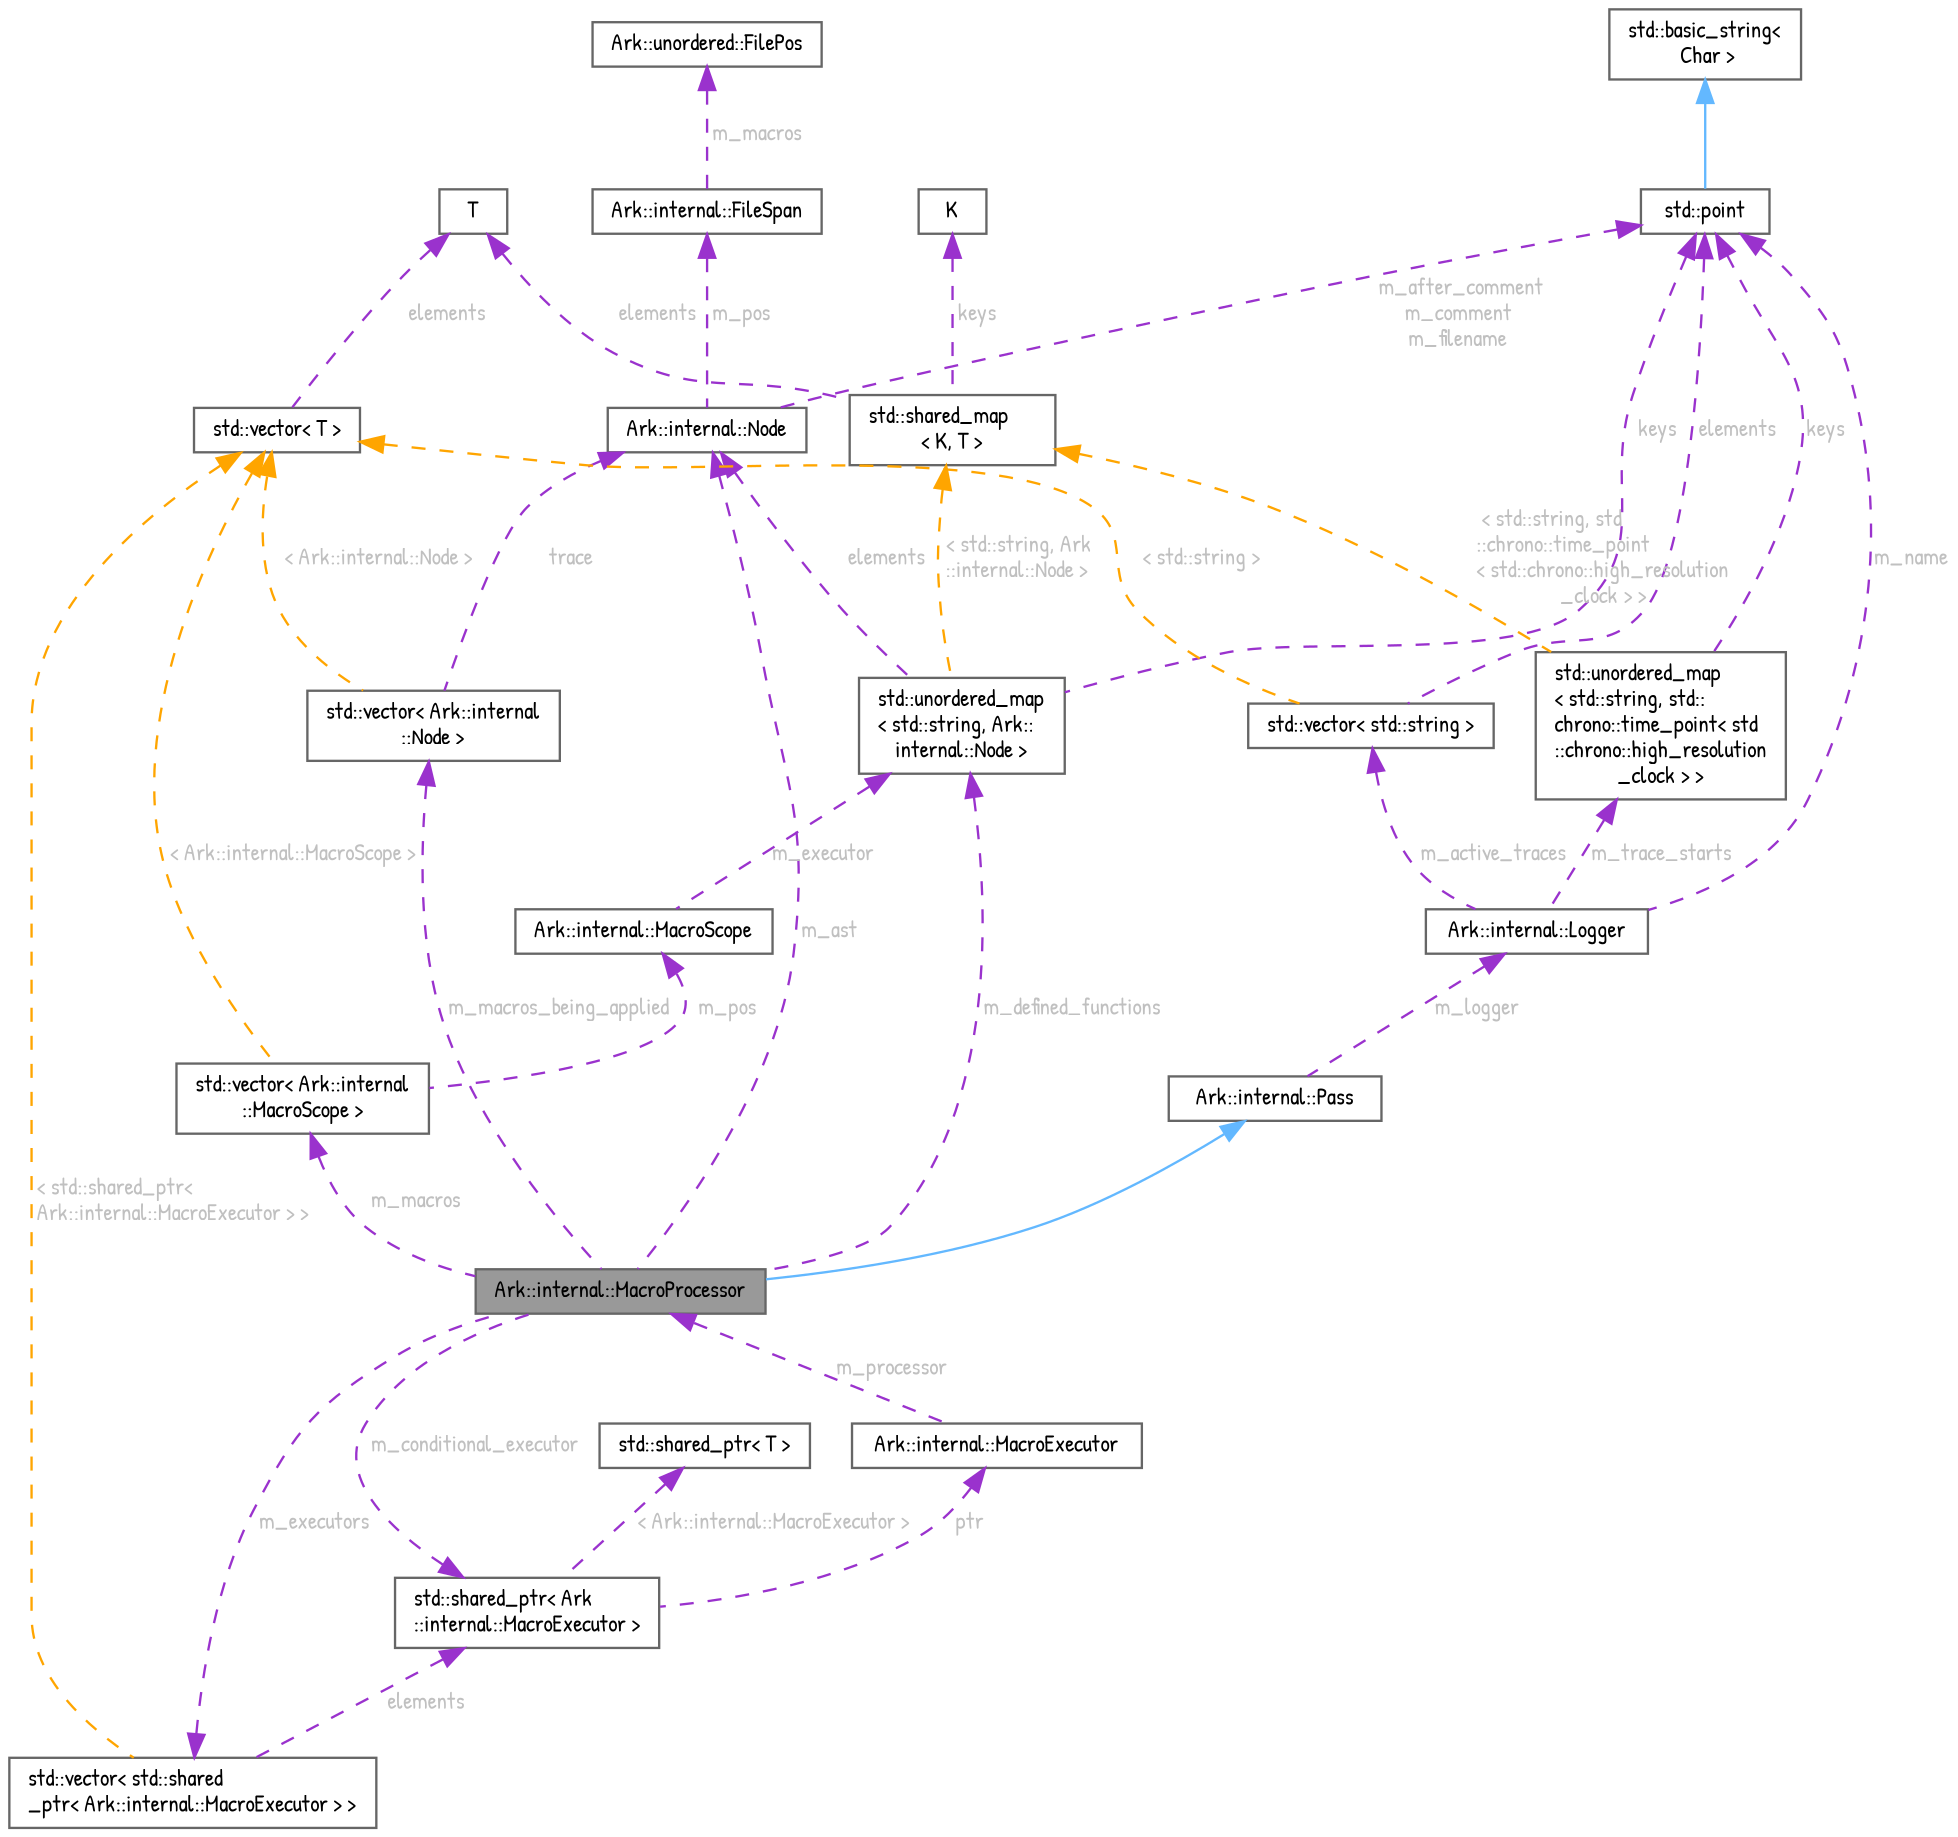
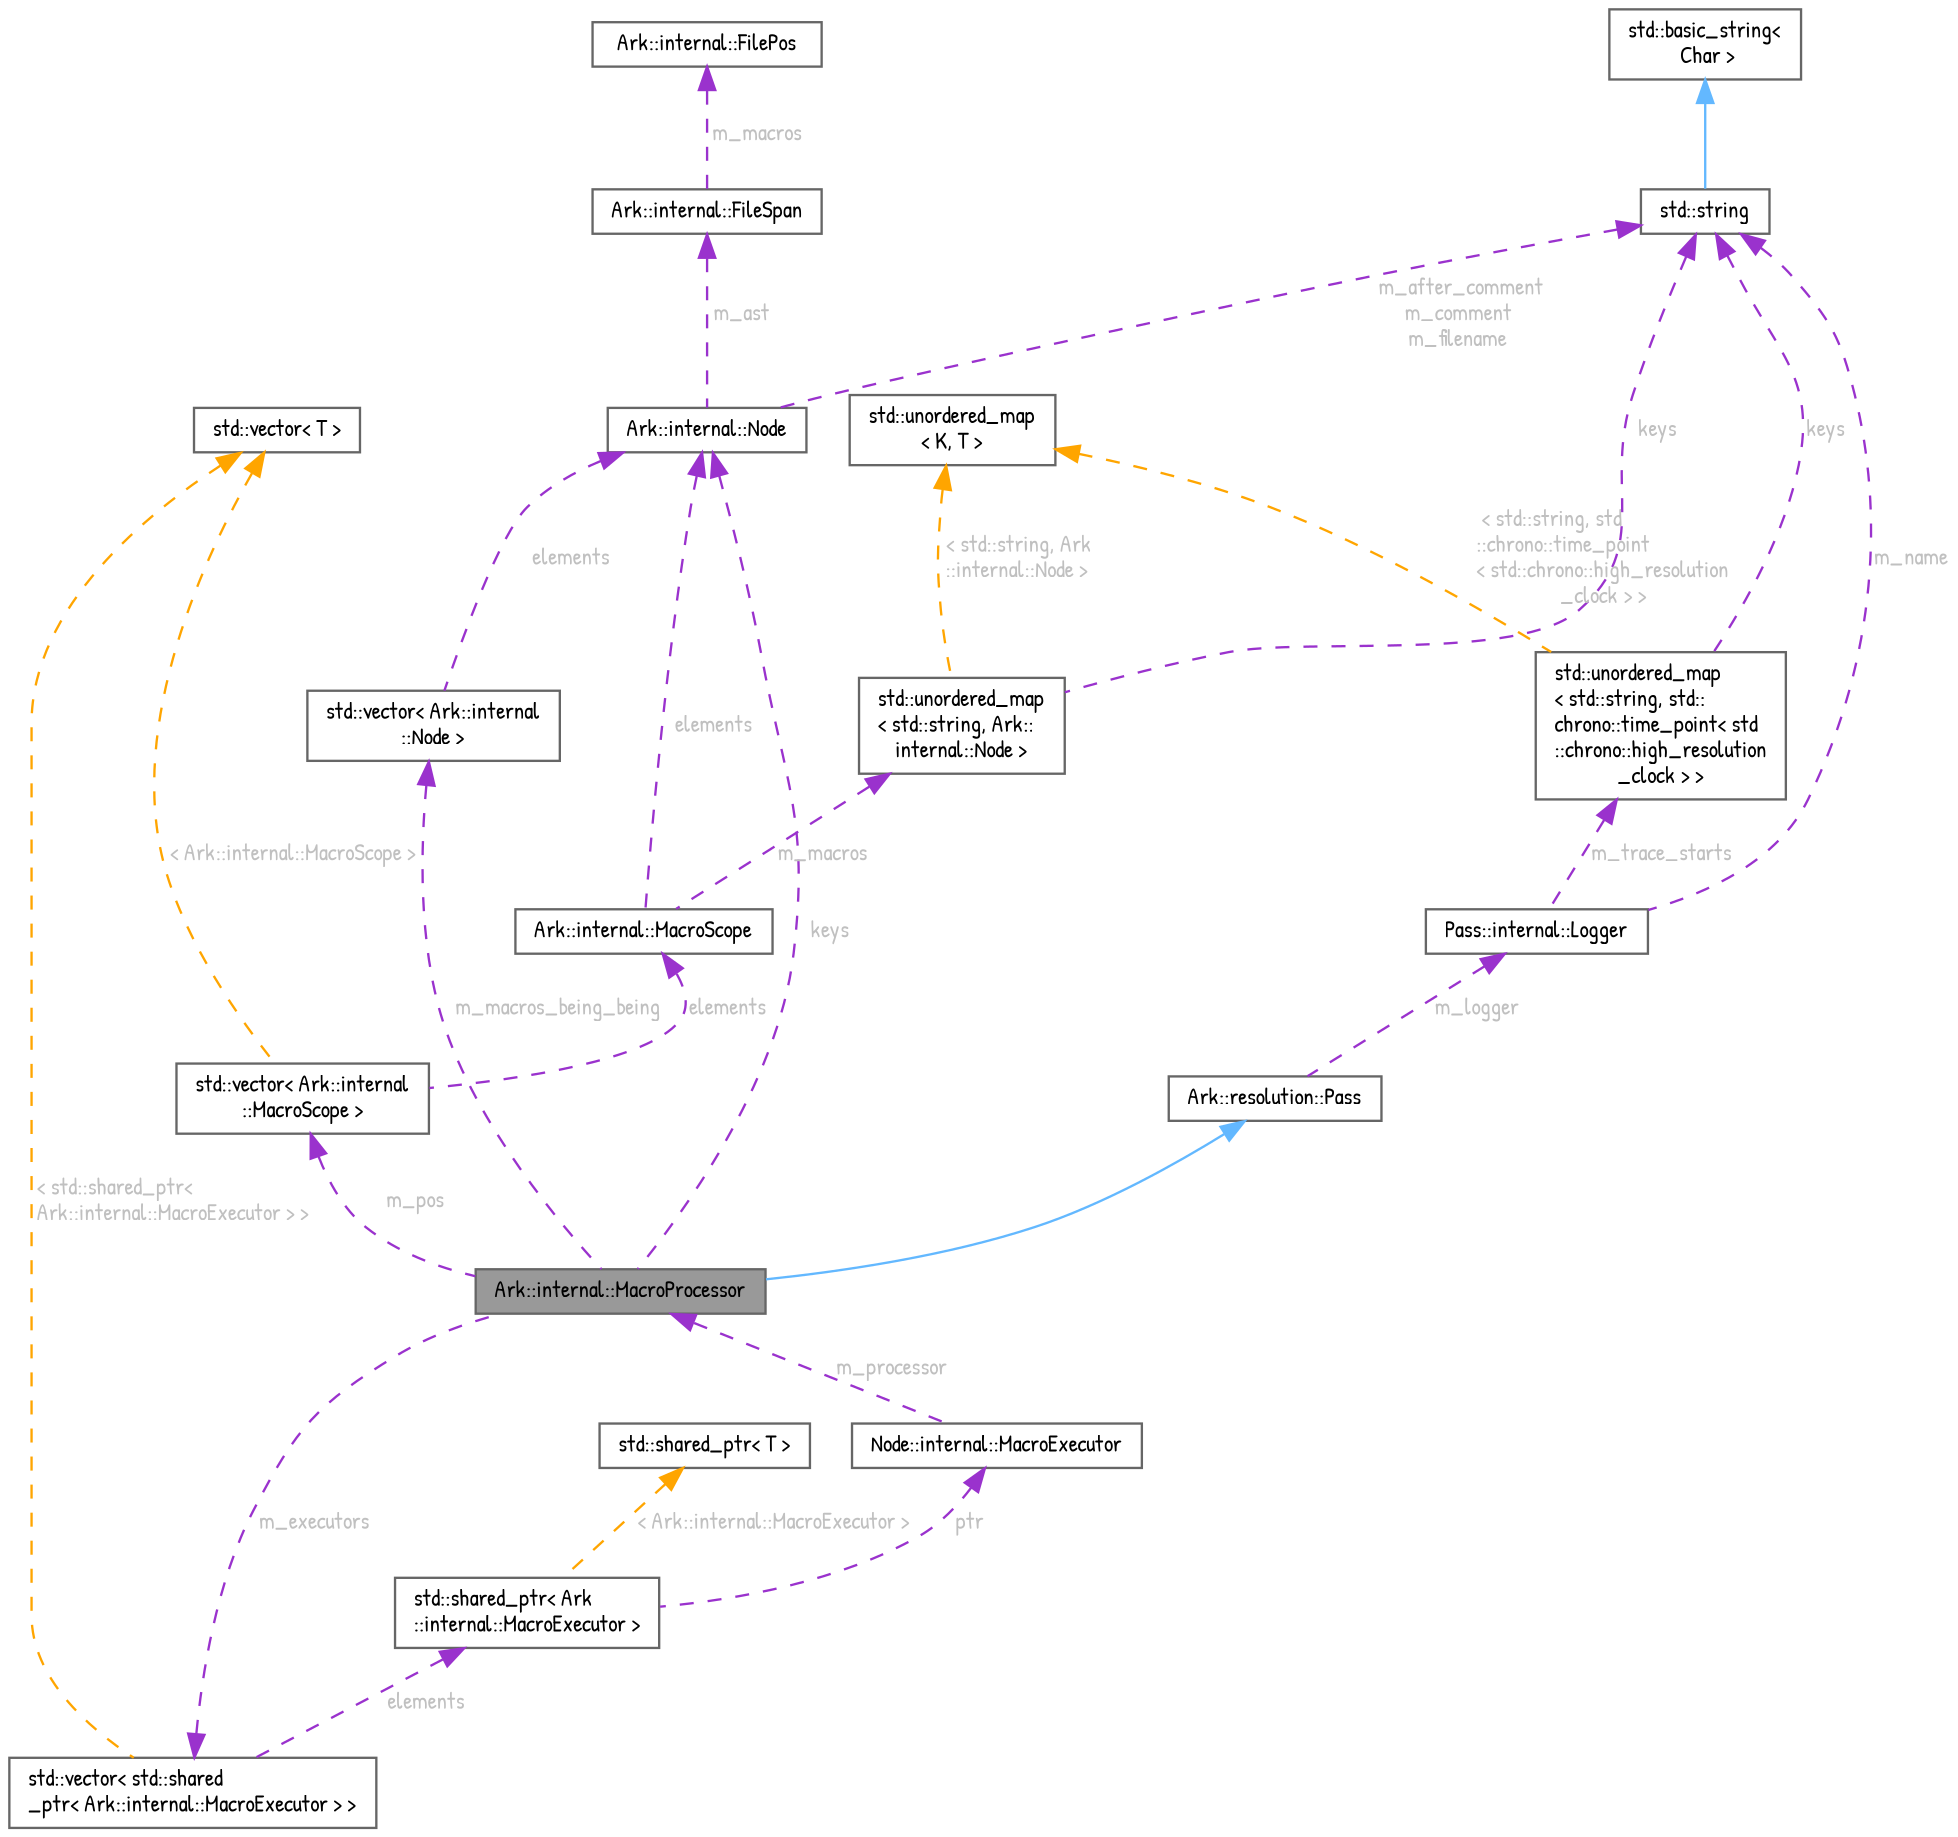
(707, 44) -> (707, 44)
(473, 212) -> none
(953, 212) -> none
(1705, 212) -> (1705, 212)
(740, 314) -> (740, 314)
(953, 430) -> (953, 430)
(569, 559) -> (569, 559)
(817, 580) -> (666, 692)
(276, 601) -> none
(1371, 726) -> none
(820, 854) -> (820, 854)
(827, 931) -> (827, 931)
(1537, 931) -> (1537, 931)
(556, 1009) -> (556, 1009)
(726, 1009) -> (726, 1009)
(962, 1087) -> none
(1275, 1099) -> (1275, 1099)
(414, 1201) -> (414, 1201)
(373, 1414) -> none
(997, 1446) -> (997, 1446)
(614, 1531) -> (614, 1531)
